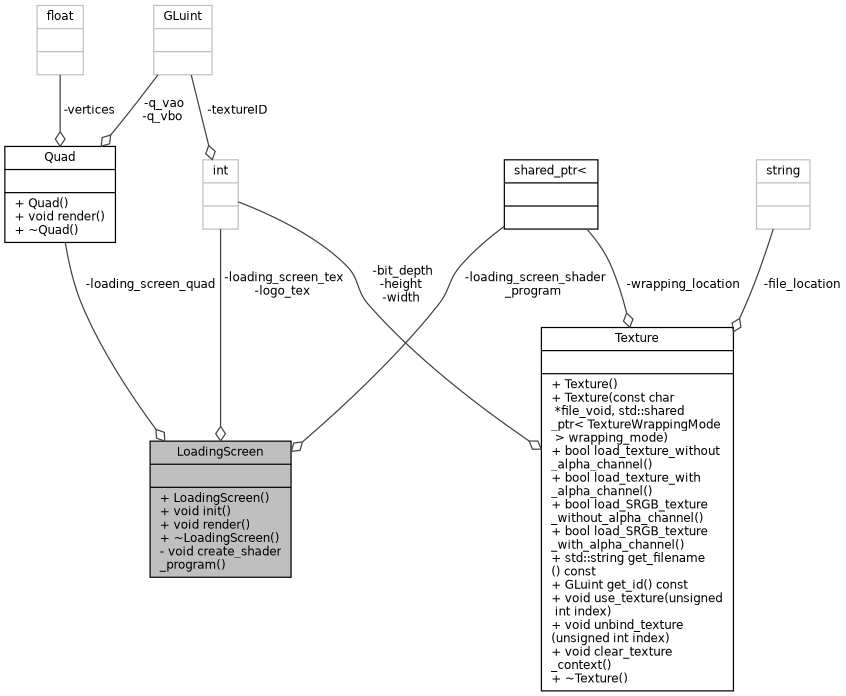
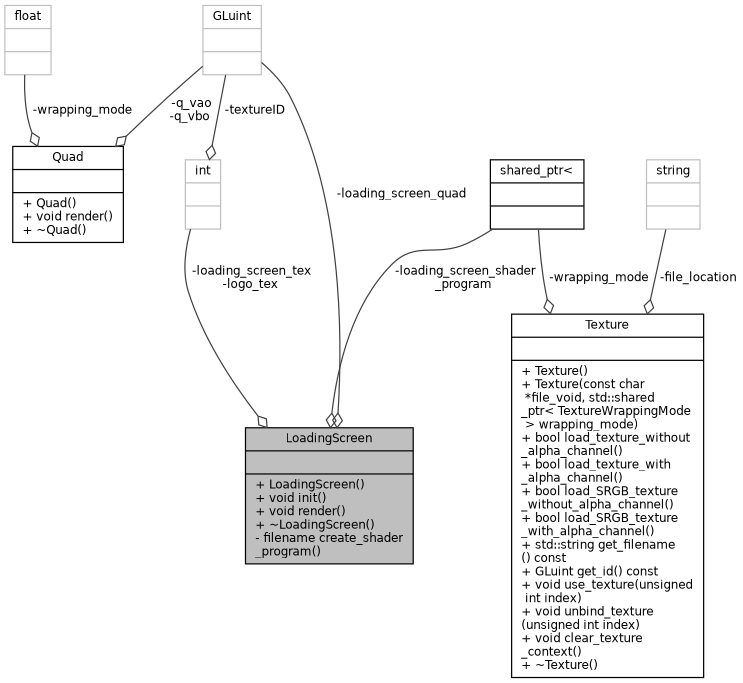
(88, 111) -> (81, 111)
(682, 285) -> (597, 278)
(382, 319) -> none
(99, 341) -> (331, 229)
(221, 552) -> (329, 538)
